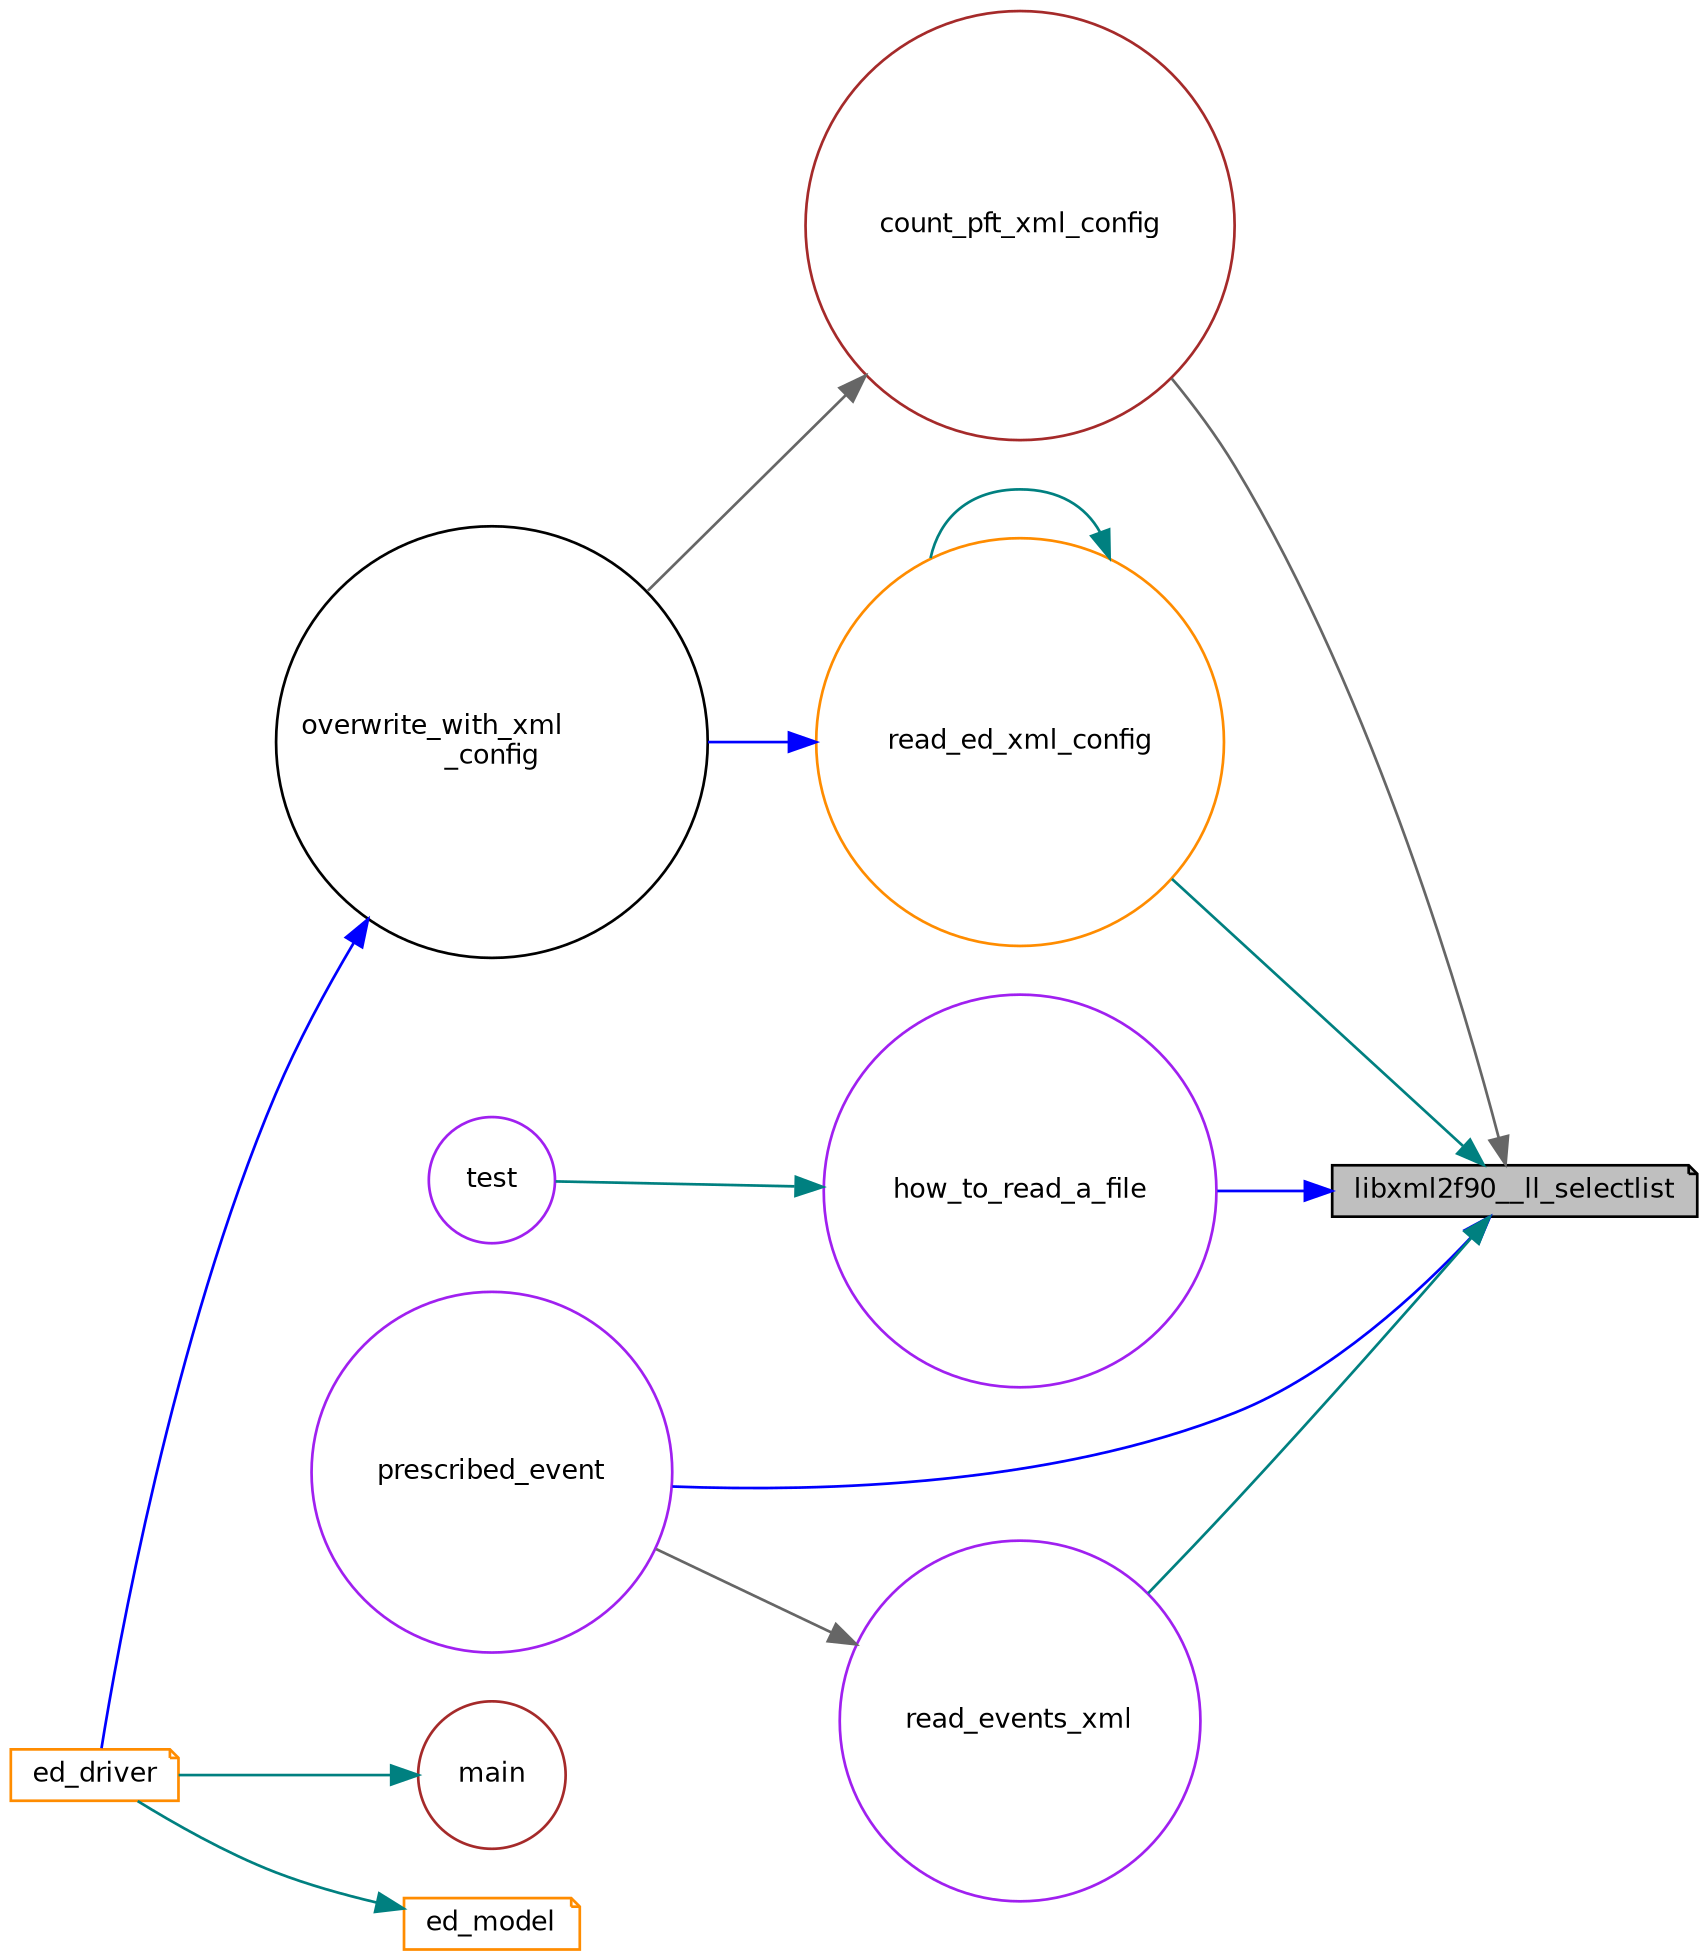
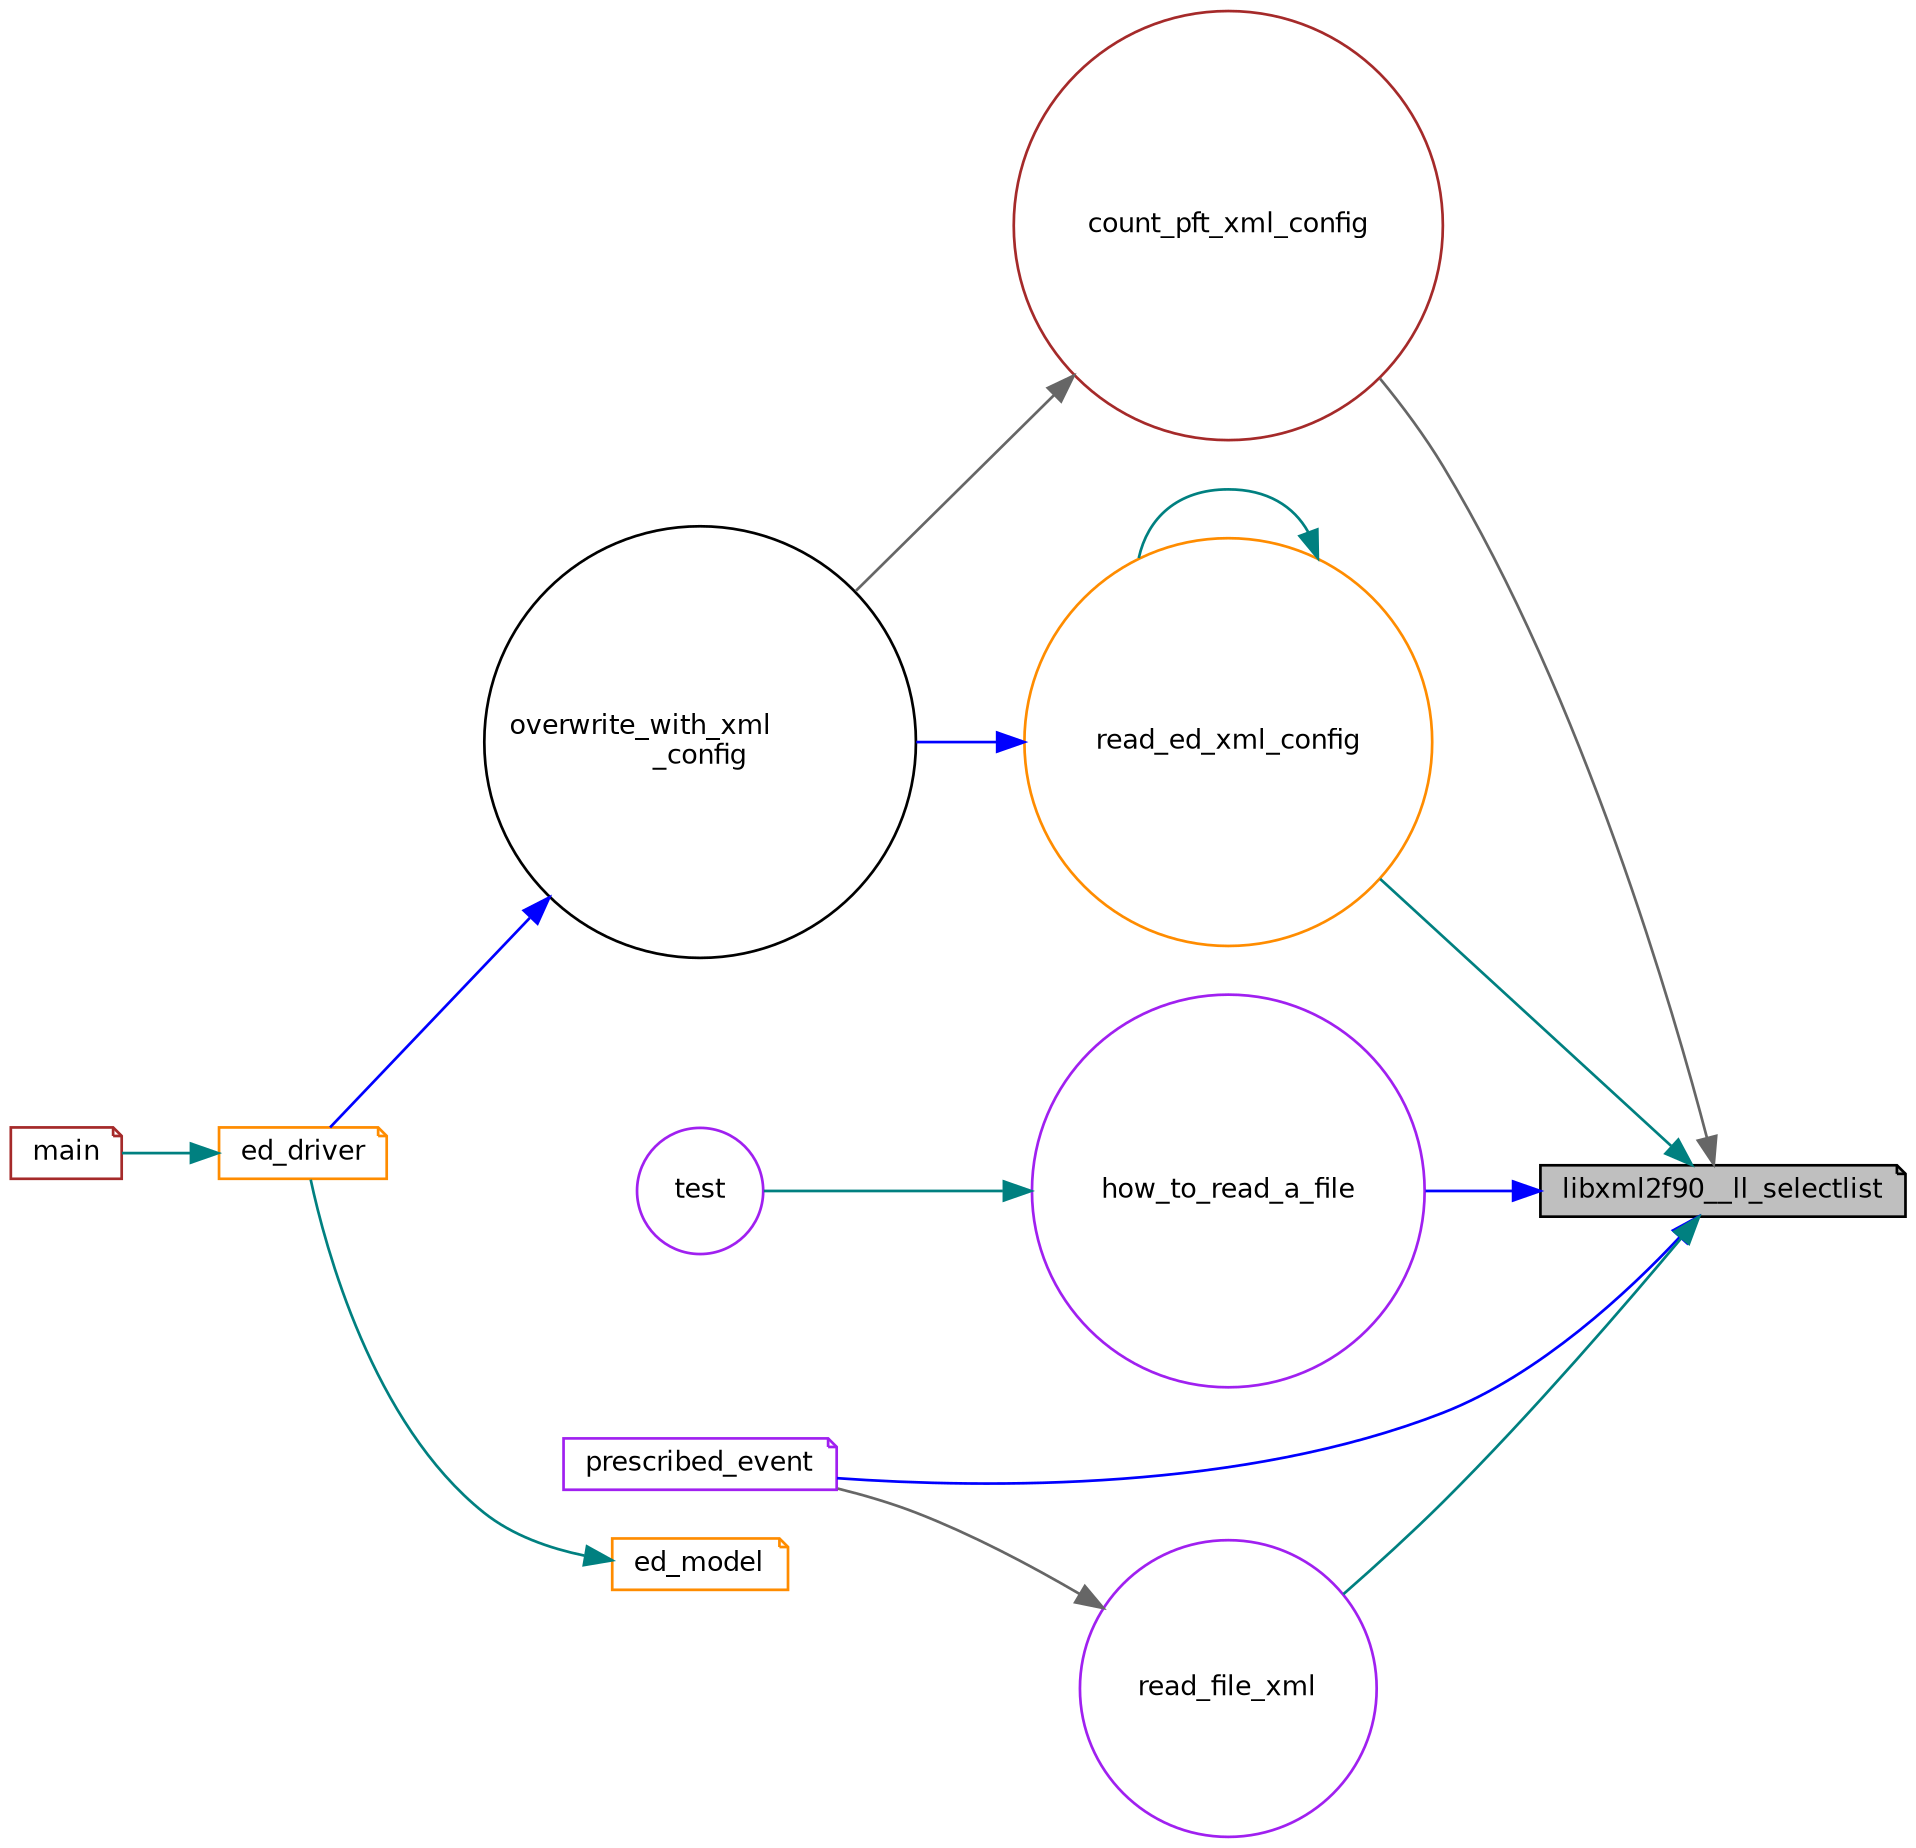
(492, 1472) -> (700, 1464)
(1020, 1721) -> (1228, 1689)
(285, 1775) -> (156, 1153)
(492, 1775) -> (66, 1153)
